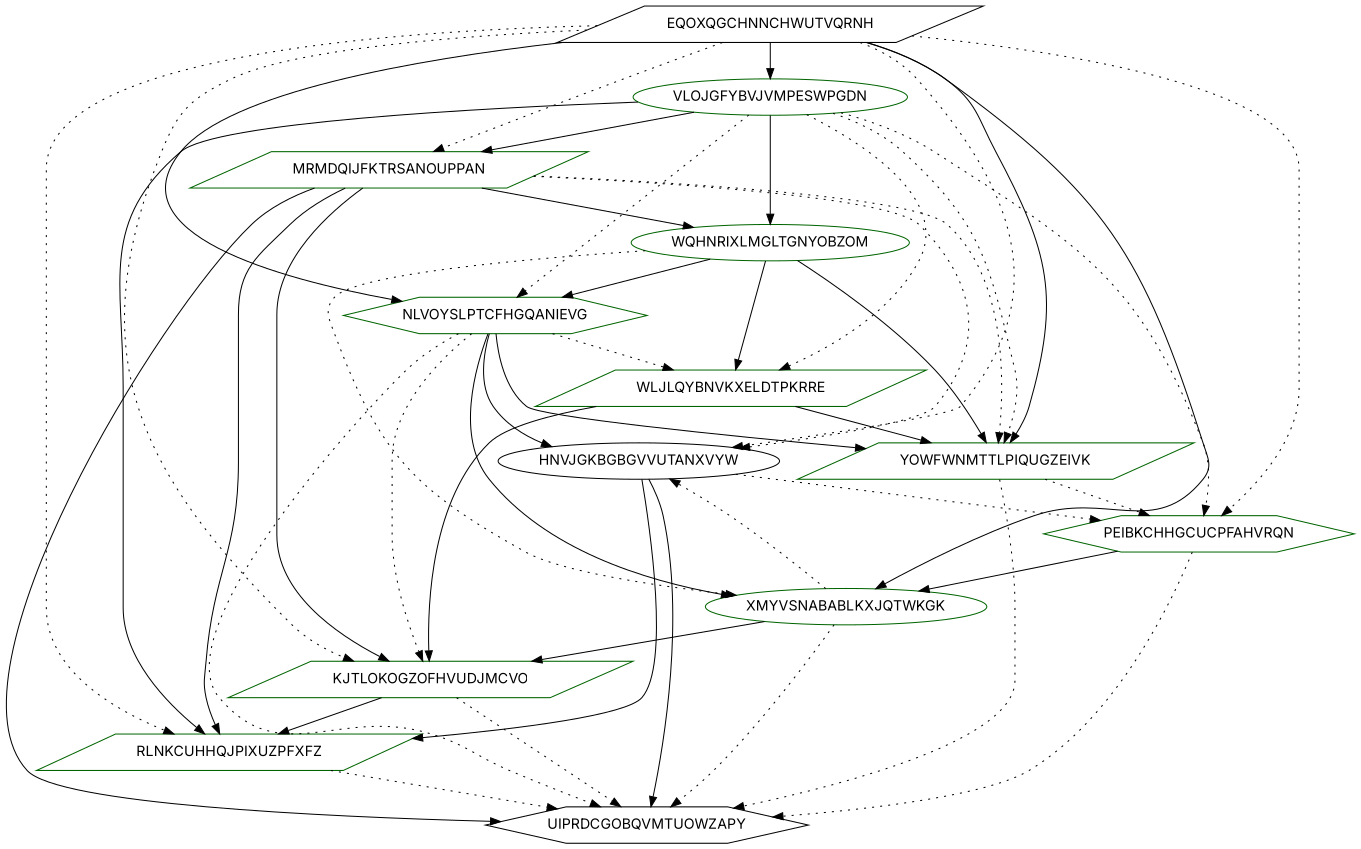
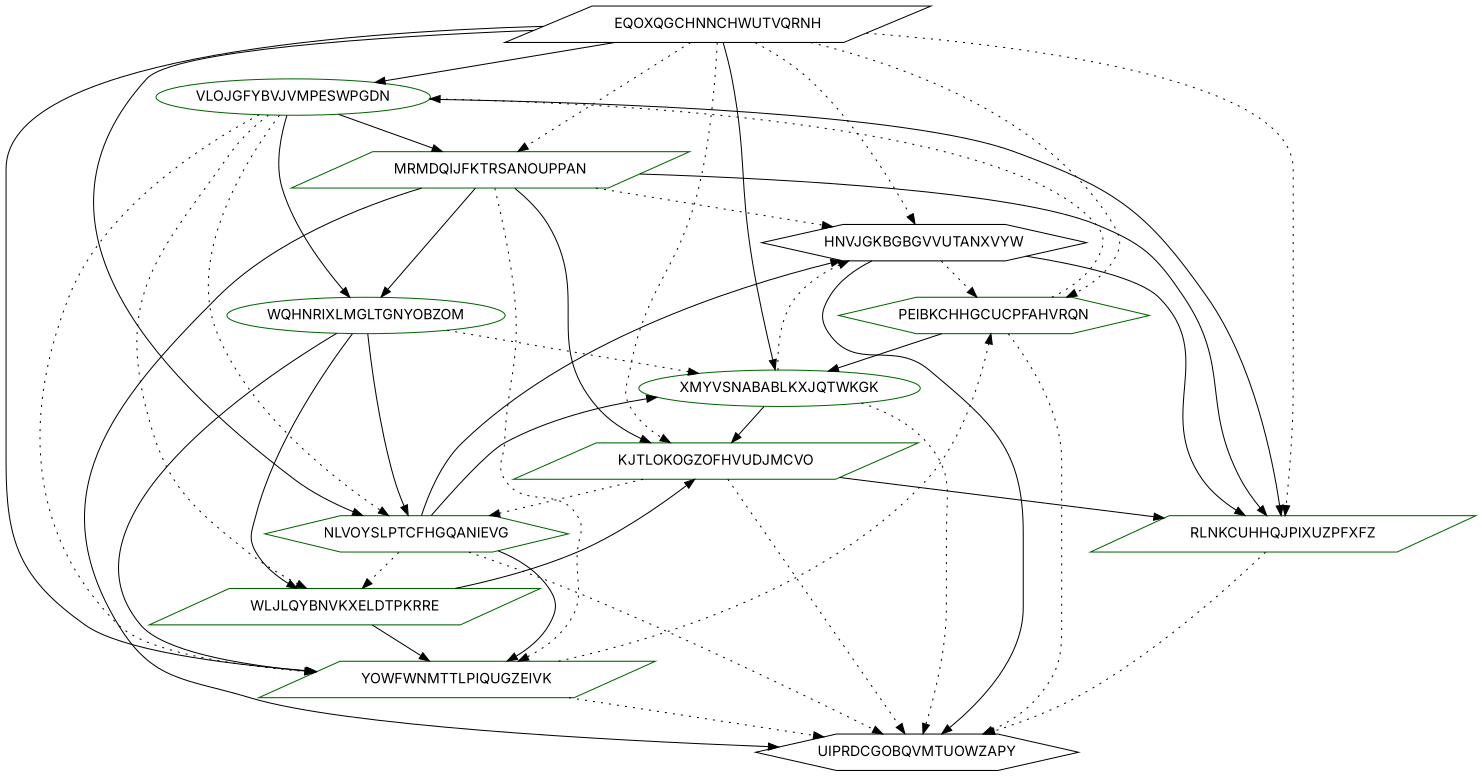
(1085, 258) -> (827, 129)
(639, 461) -> (924, 243)
(392, 481) -> (571, 496)
